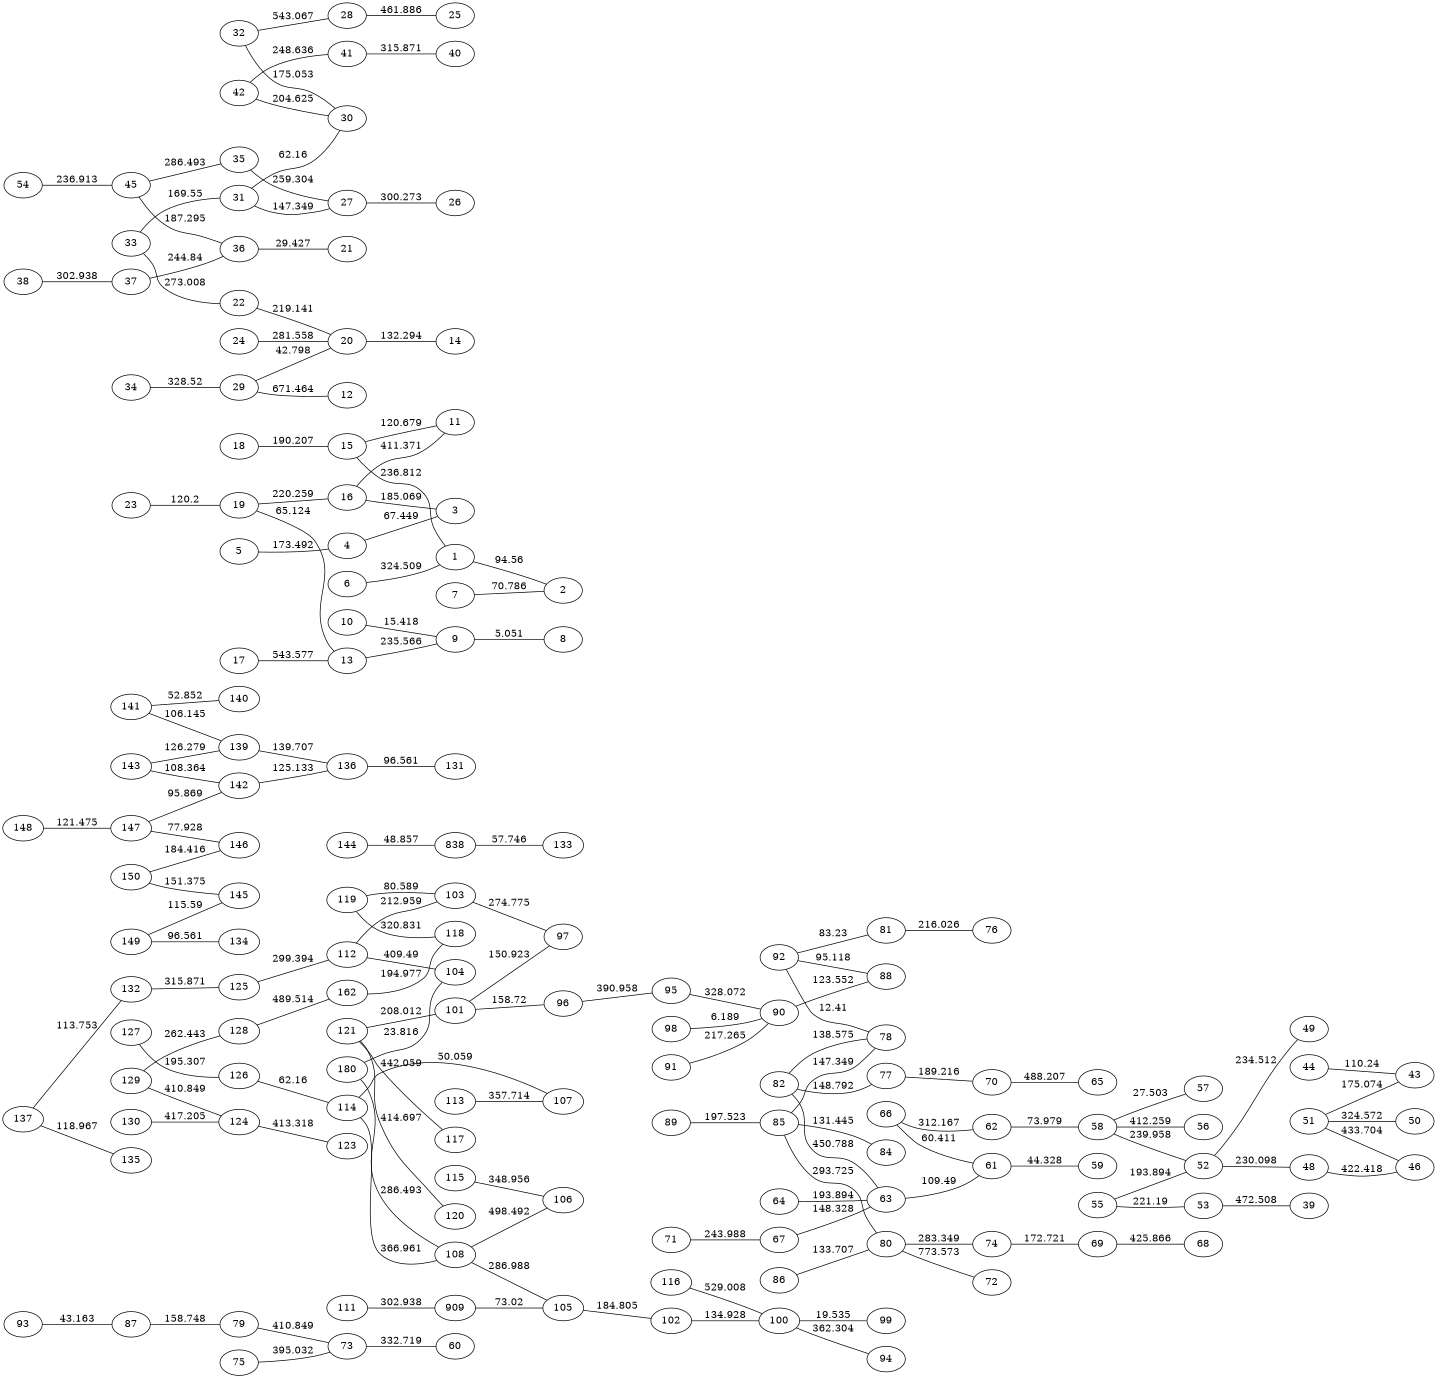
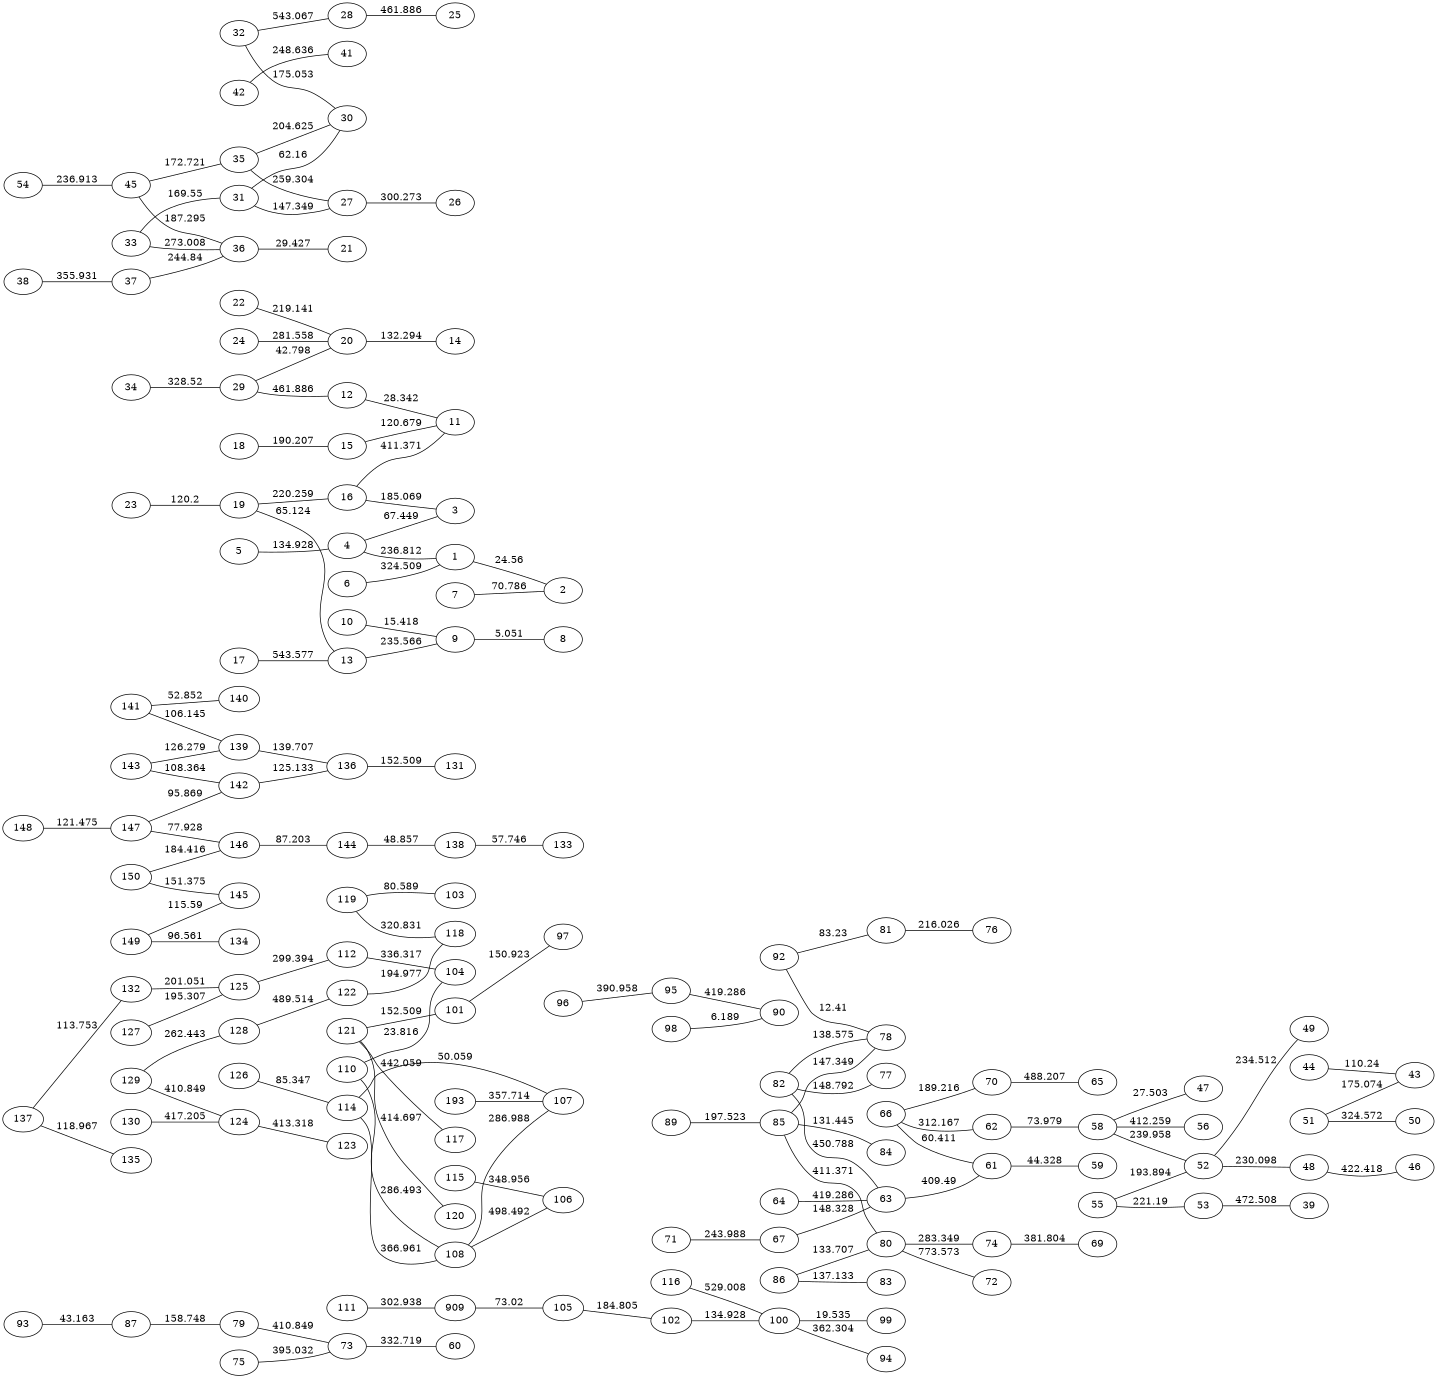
(455, 54) -> none
(292, 109) -> (293, 139)
(185, 163) -> (185, 163)
(77, 276) -> (77, 276)
(171, 293) -> (185, 250)
(293, 389) -> (293, 389)
none -> (401, 409)
(416, 487) -> (400, 558)
(293, 545) -> (293, 545)
(509, 560) -> (509, 560)
(401, 761) -> (401, 761)
none -> (293, 845)
(455, 845) -> (455, 845)
(392, 914) -> none
(510, 916) -> none
(401, 955) -> (401, 955)
(886, 977) -> none
(185, 982) -> (185, 982)
(347, 993) -> (347, 993)
(725, 993) -> (725, 993)
(510, 1007) -> none
(401, 1012) -> (401, 1012)
(671, 1067) -> none
(347, 1070) -> (347, 1070)
(174, 1071) -> (186, 1011)
(939, 1079) -> (940, 1100)
(293, 1081) -> (293, 1081)
(1203, 1089) -> (1203, 1089)
(455, 1101) -> (455, 1101)
(1362, 1144) -> none
(833, 1171) -> (833, 1171)
(939, 1181) -> (939, 1181)
(833, 1196) -> (833, 1196)
(1045, 1239) -> (1045, 1239)
(1203, 1244) -> none
(509, 1281) -> (491, 1168)
none -> (886, 1282)
